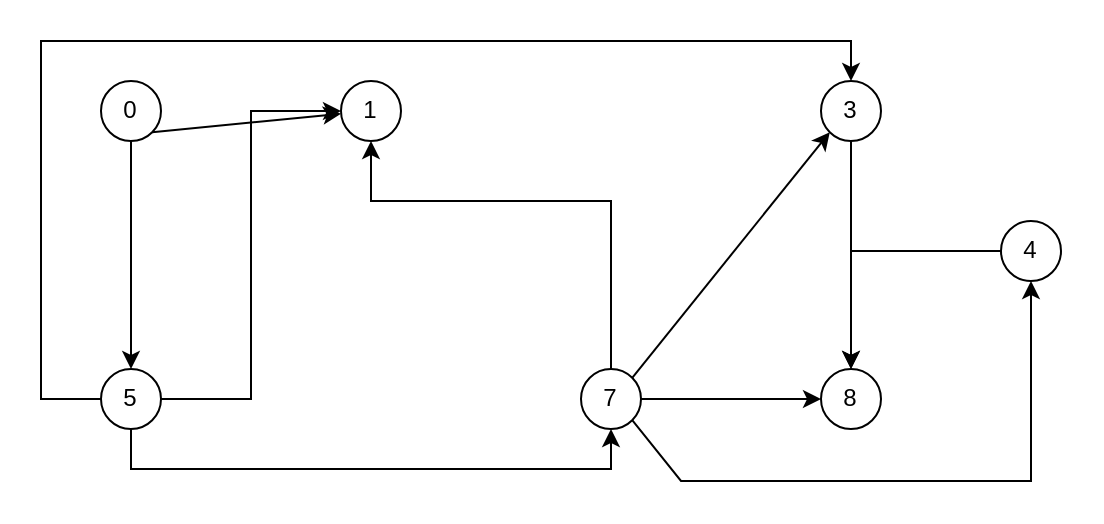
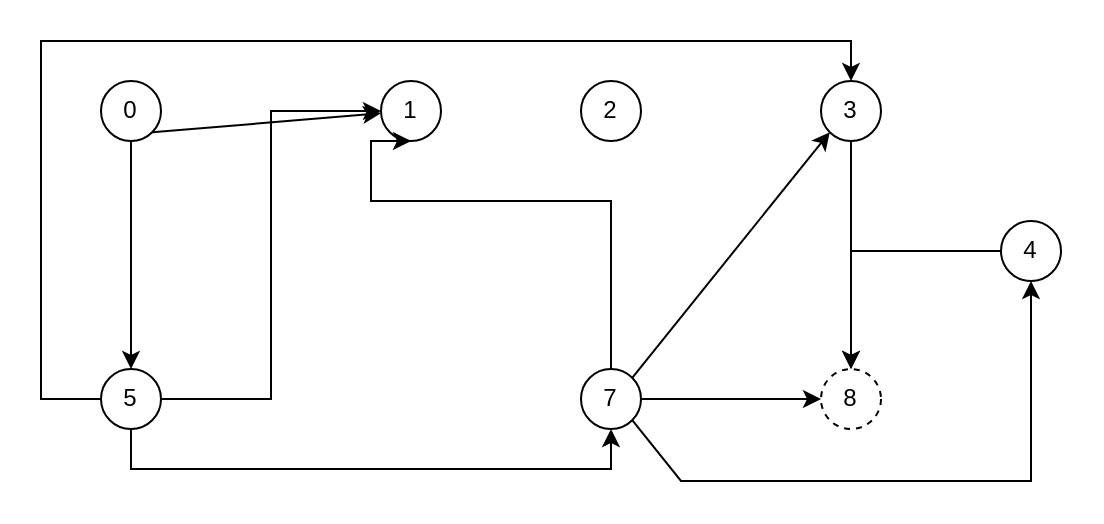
(371, 111) -> (411, 111)
none -> (611, 111)
(851, 399) -> (851, 399)
